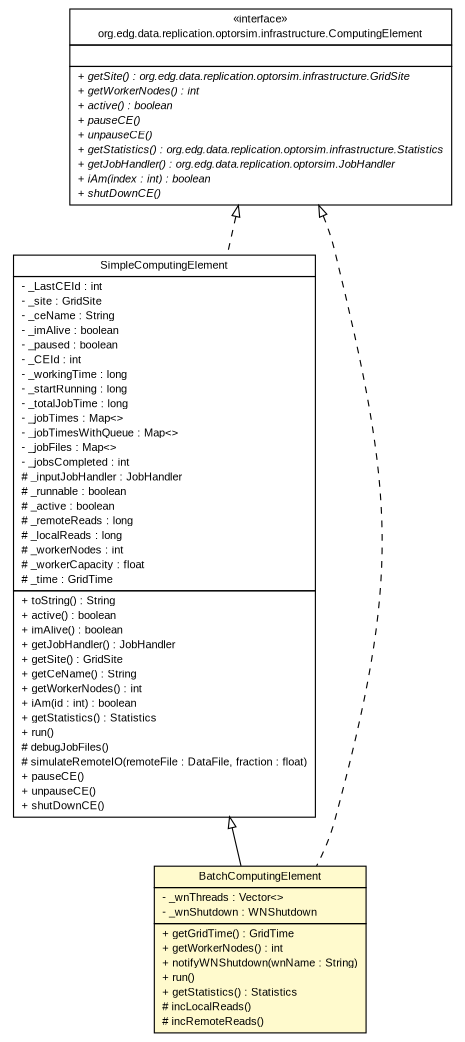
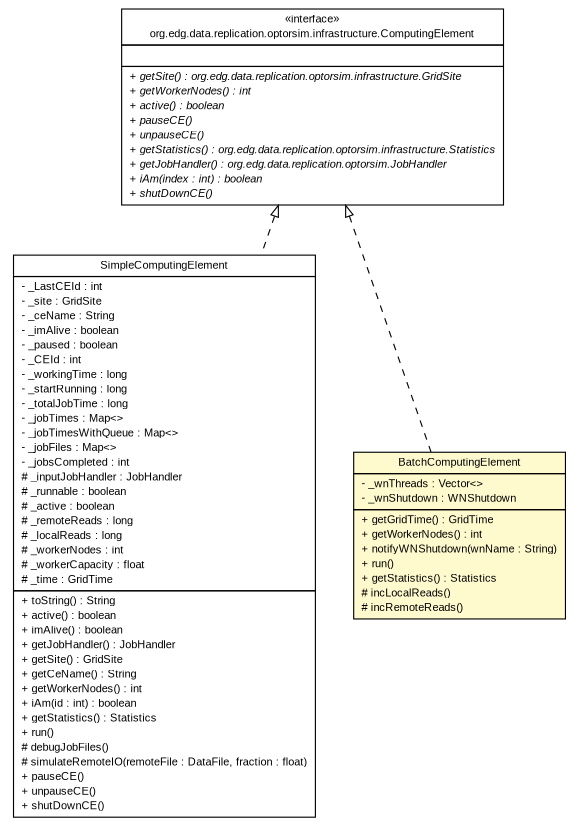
(237, 847) -> none
